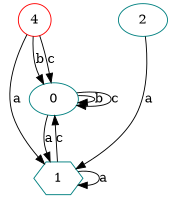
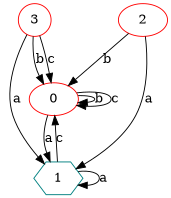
(35, 20) -> (35, 20)
(143, 20) -> (143, 20)
none -> (102, 56)
(54, 99) -> (54, 99)
